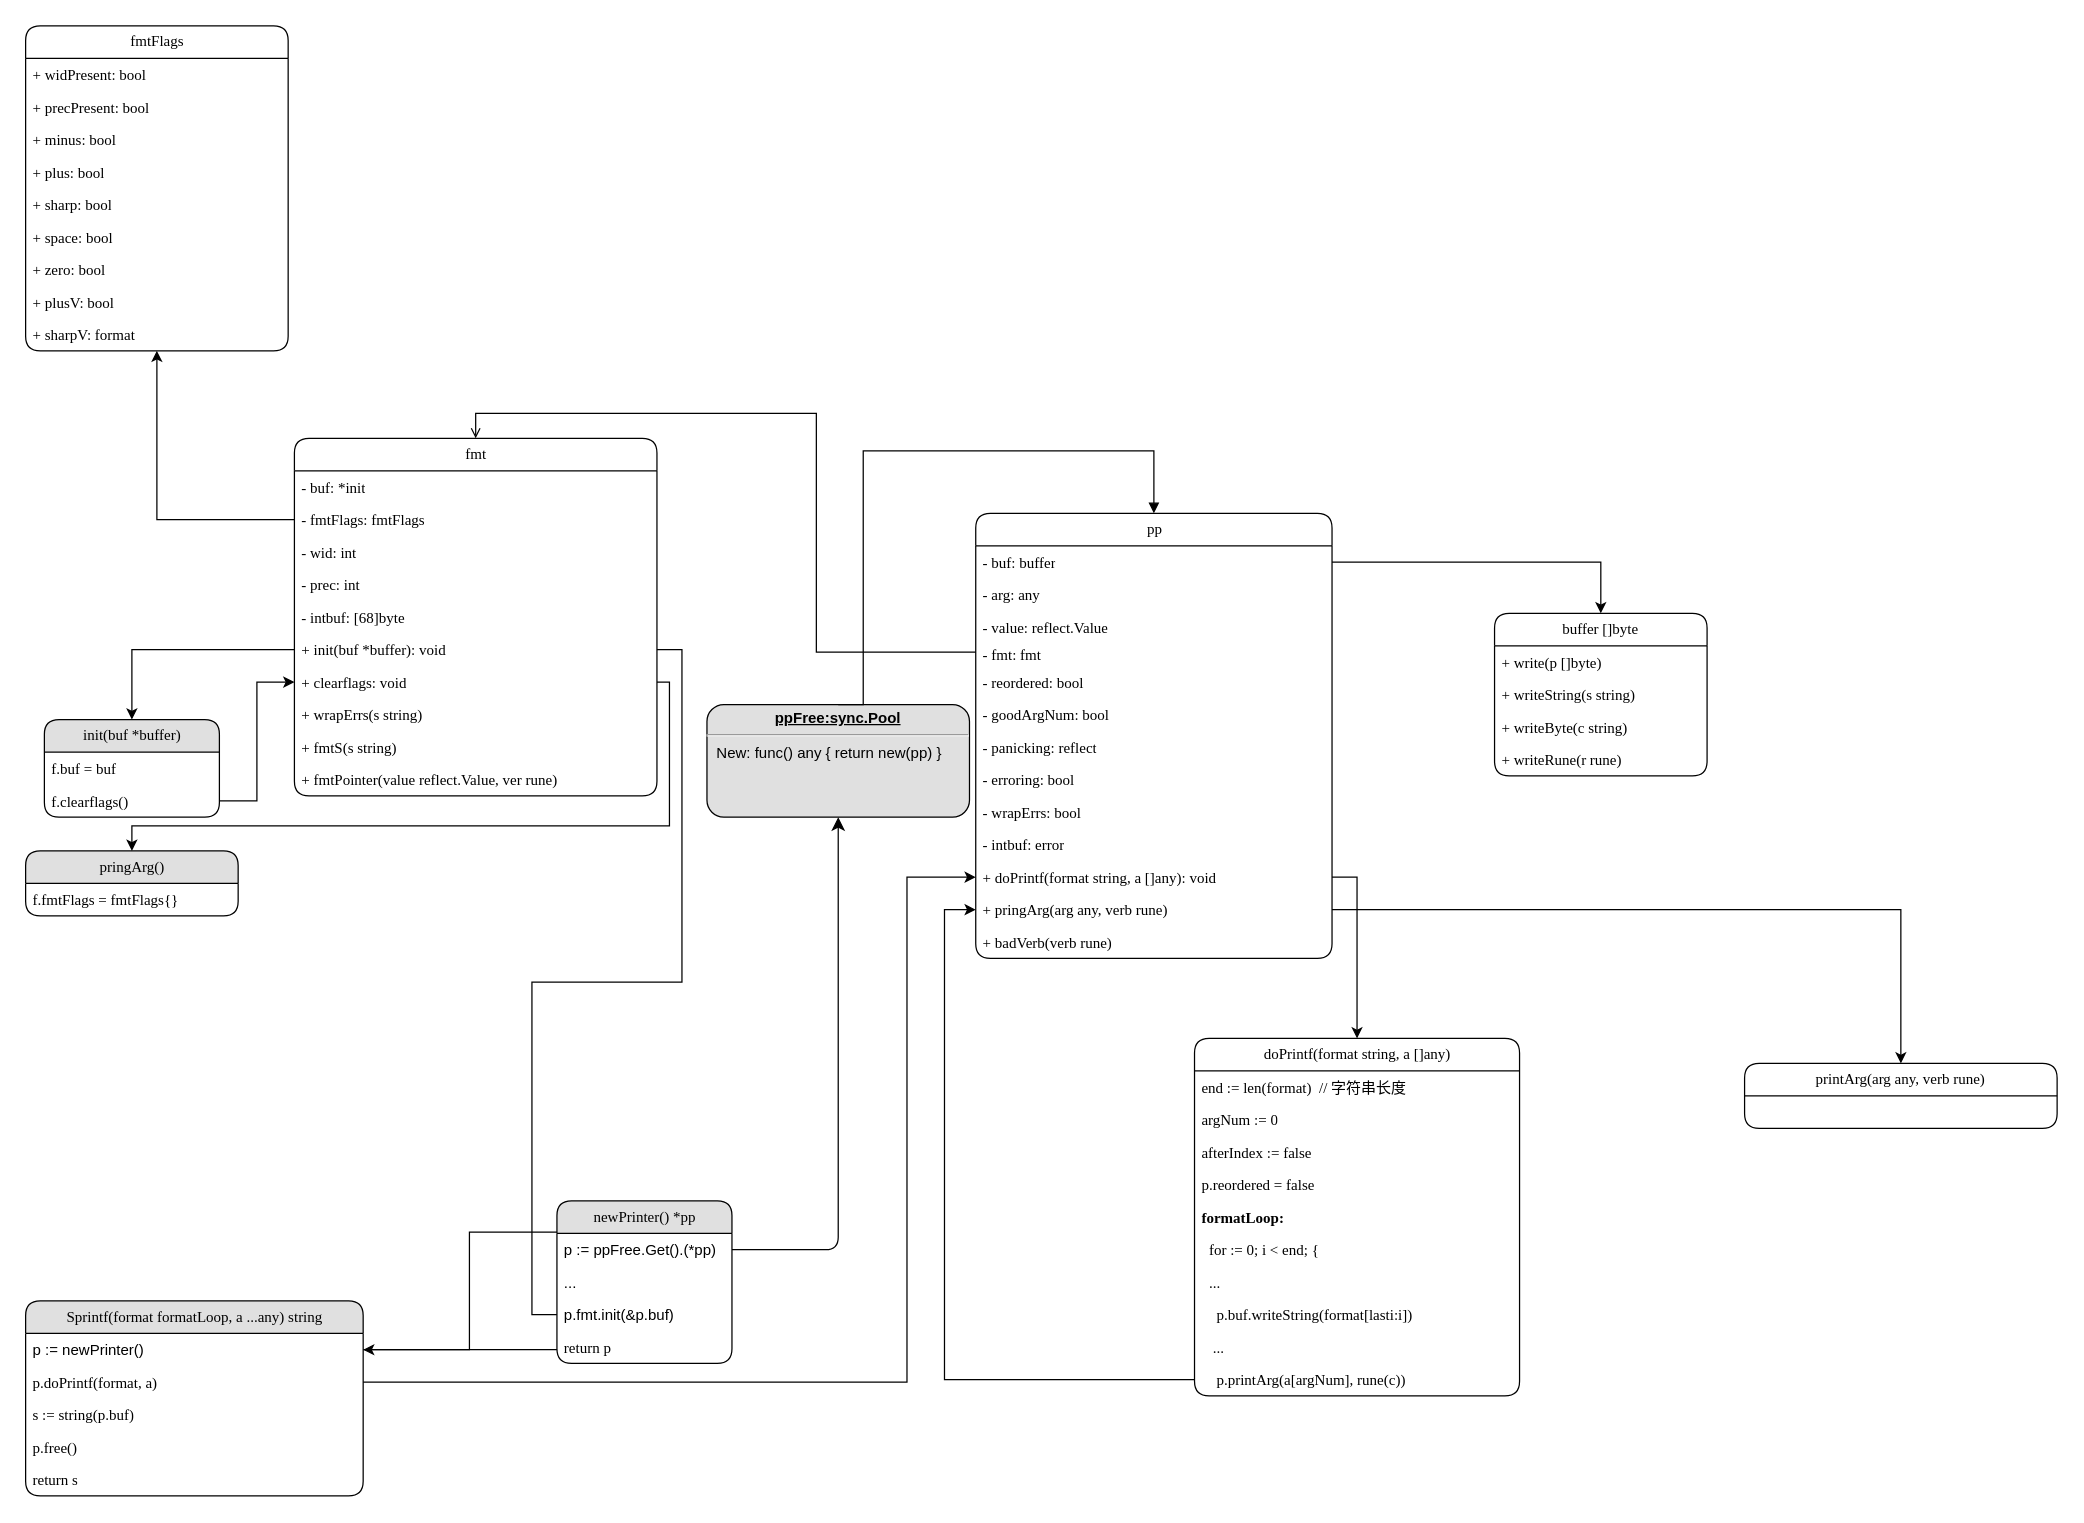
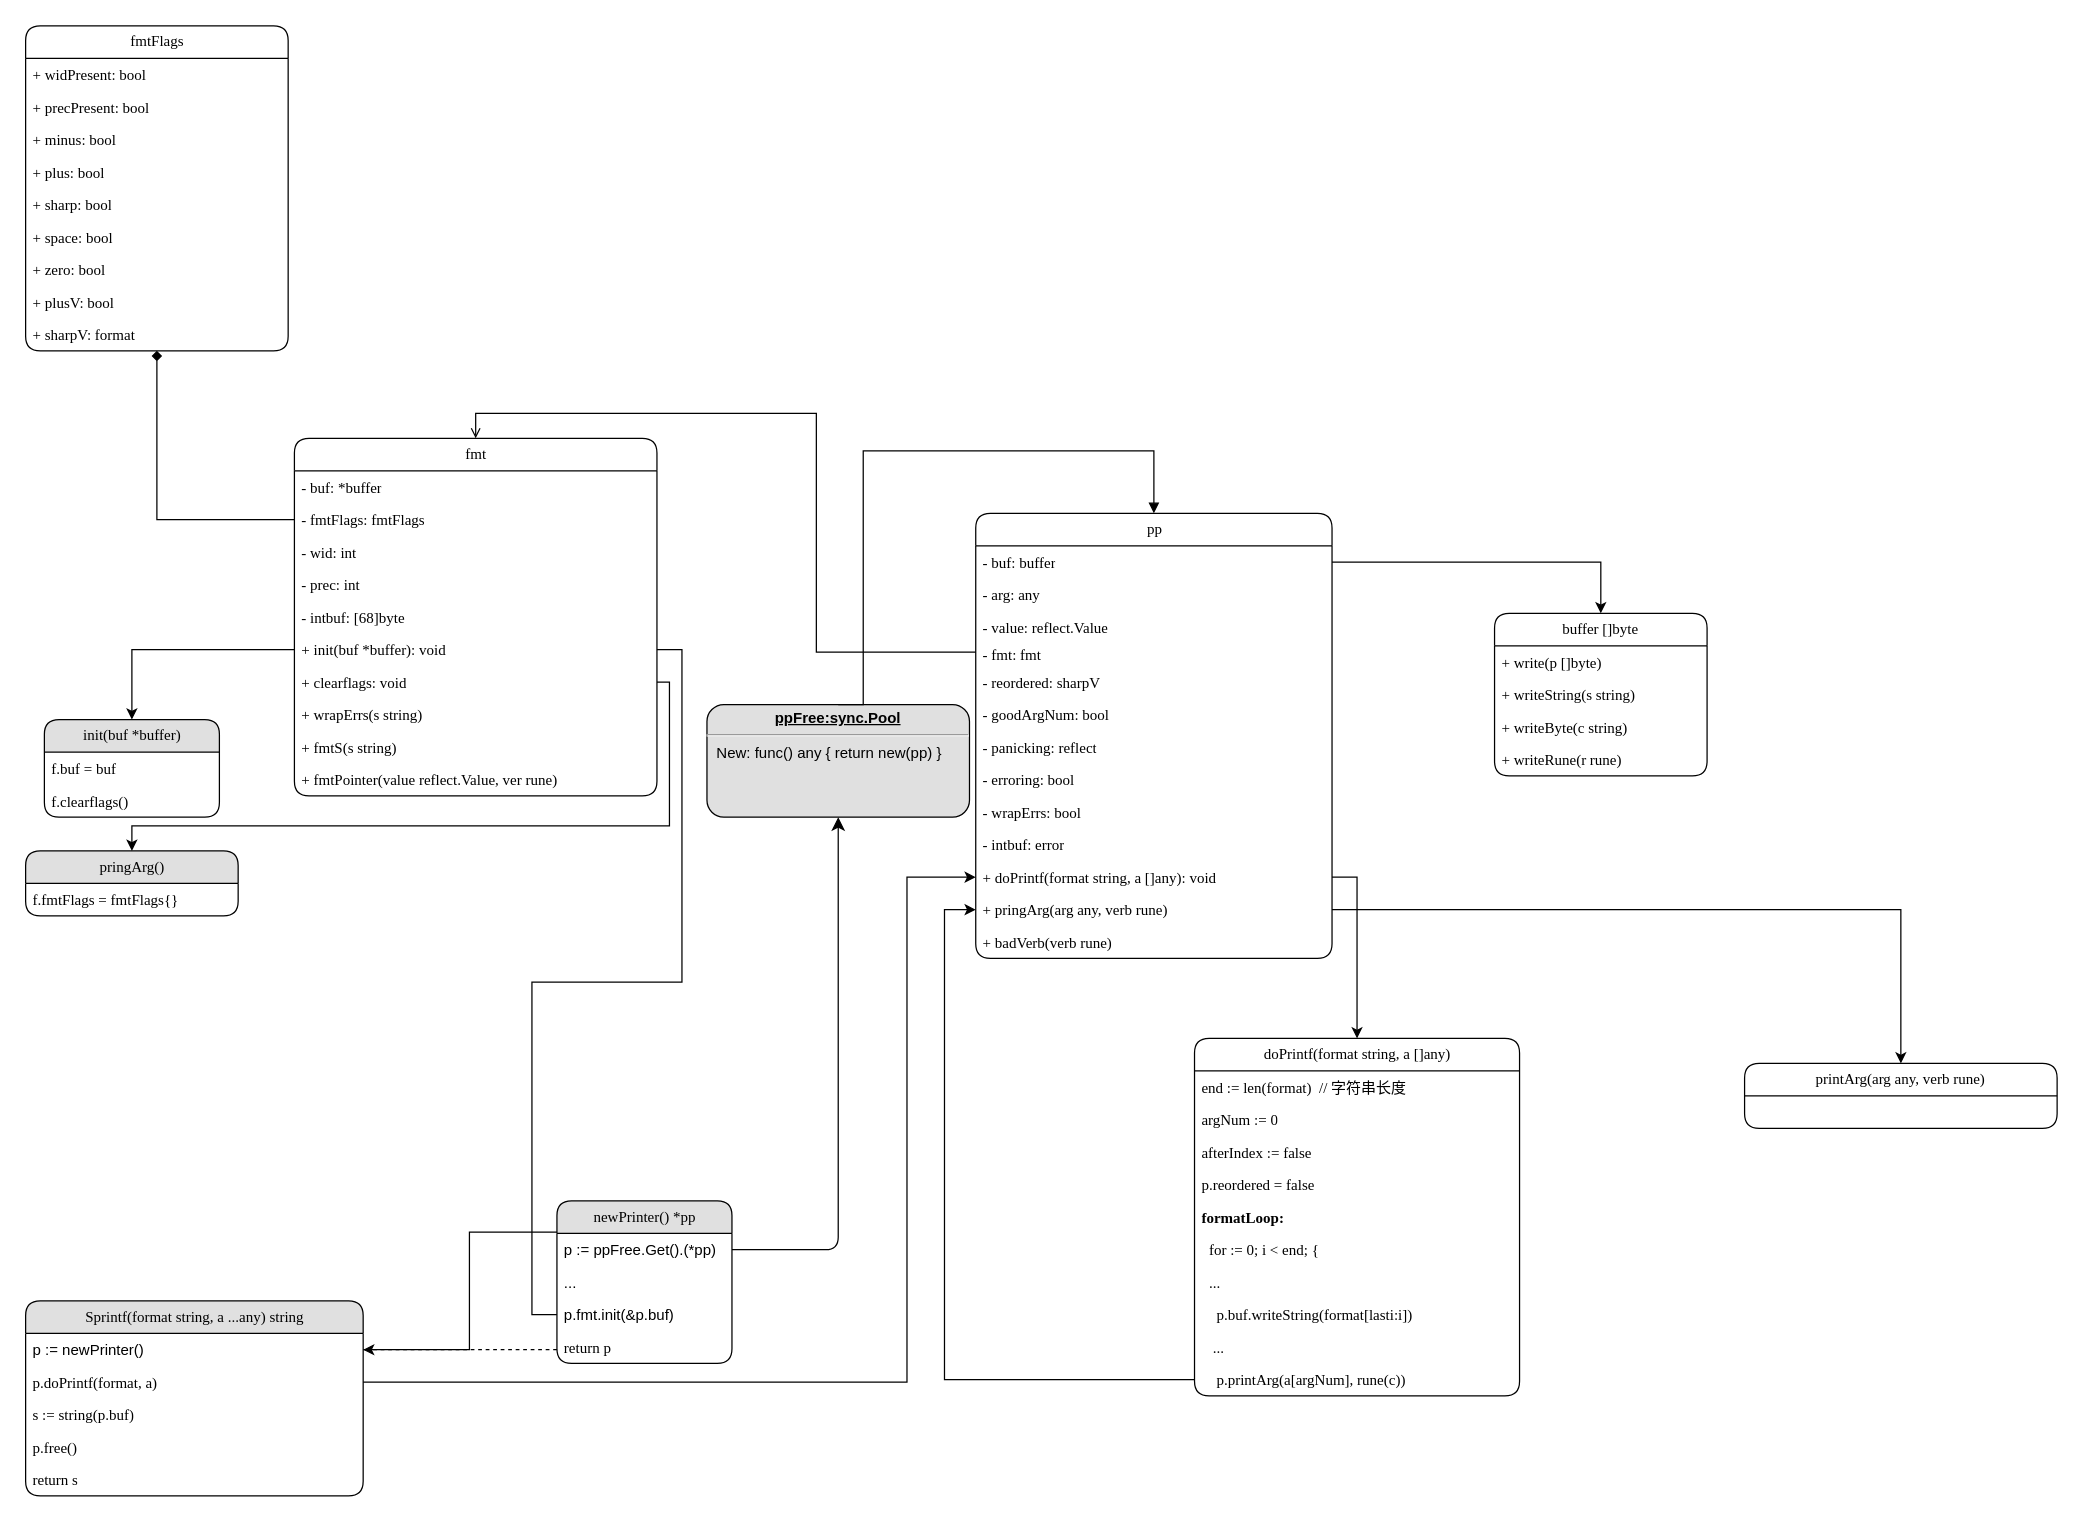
(157, 361) -> (157, 361)
(343, 488) -> (355, 488)
(1047, 683) -> (1057, 683)
(257, 745) -> none
(195, 1317) -> (195, 1317)
(513, 1349) -> (513, 1349)
